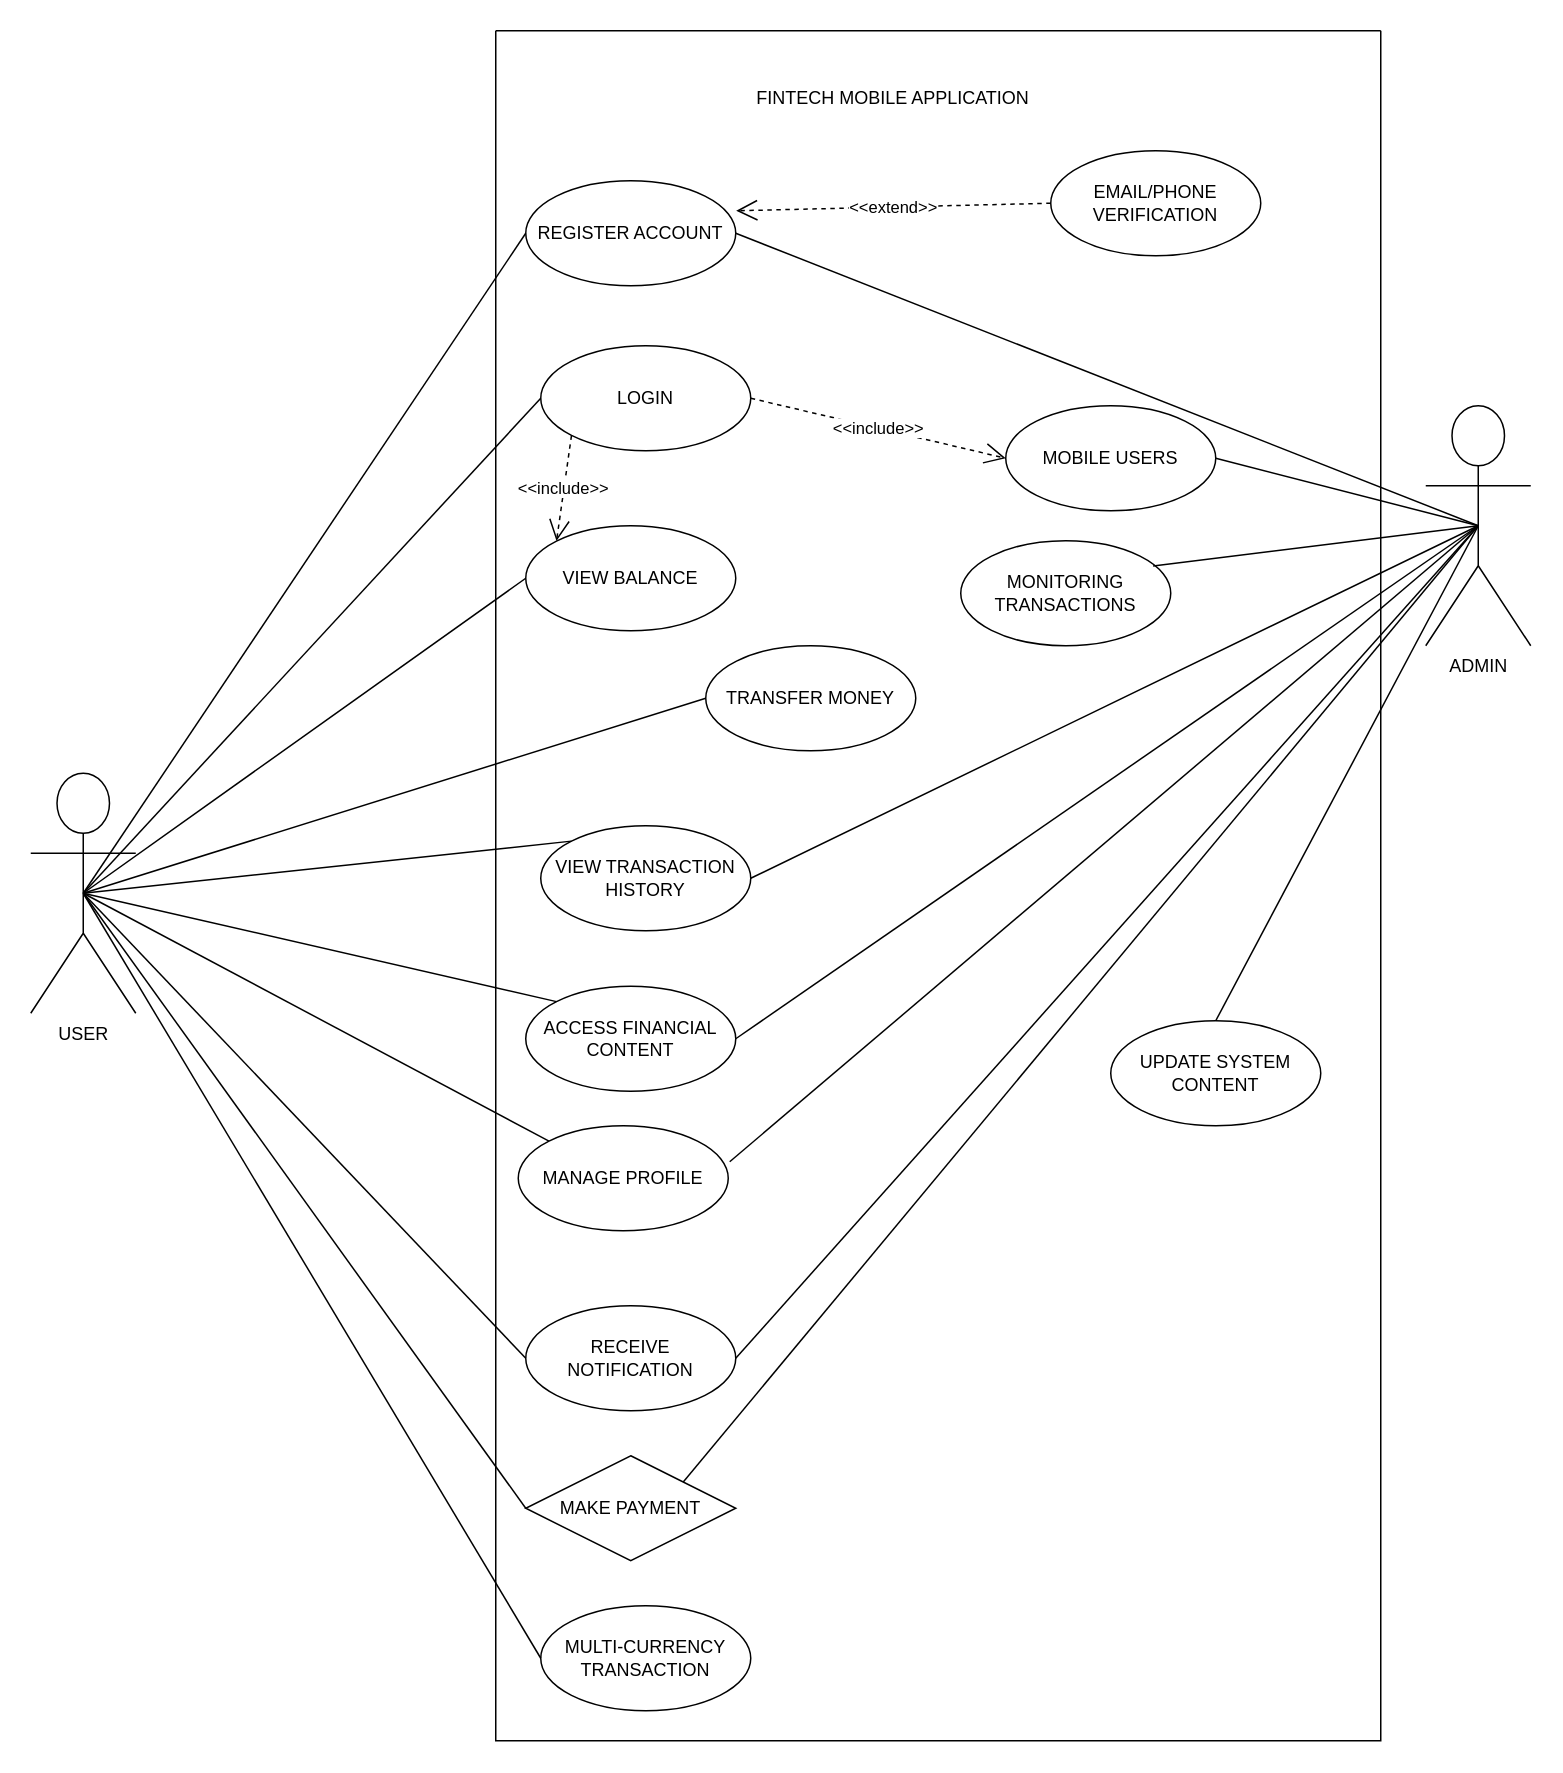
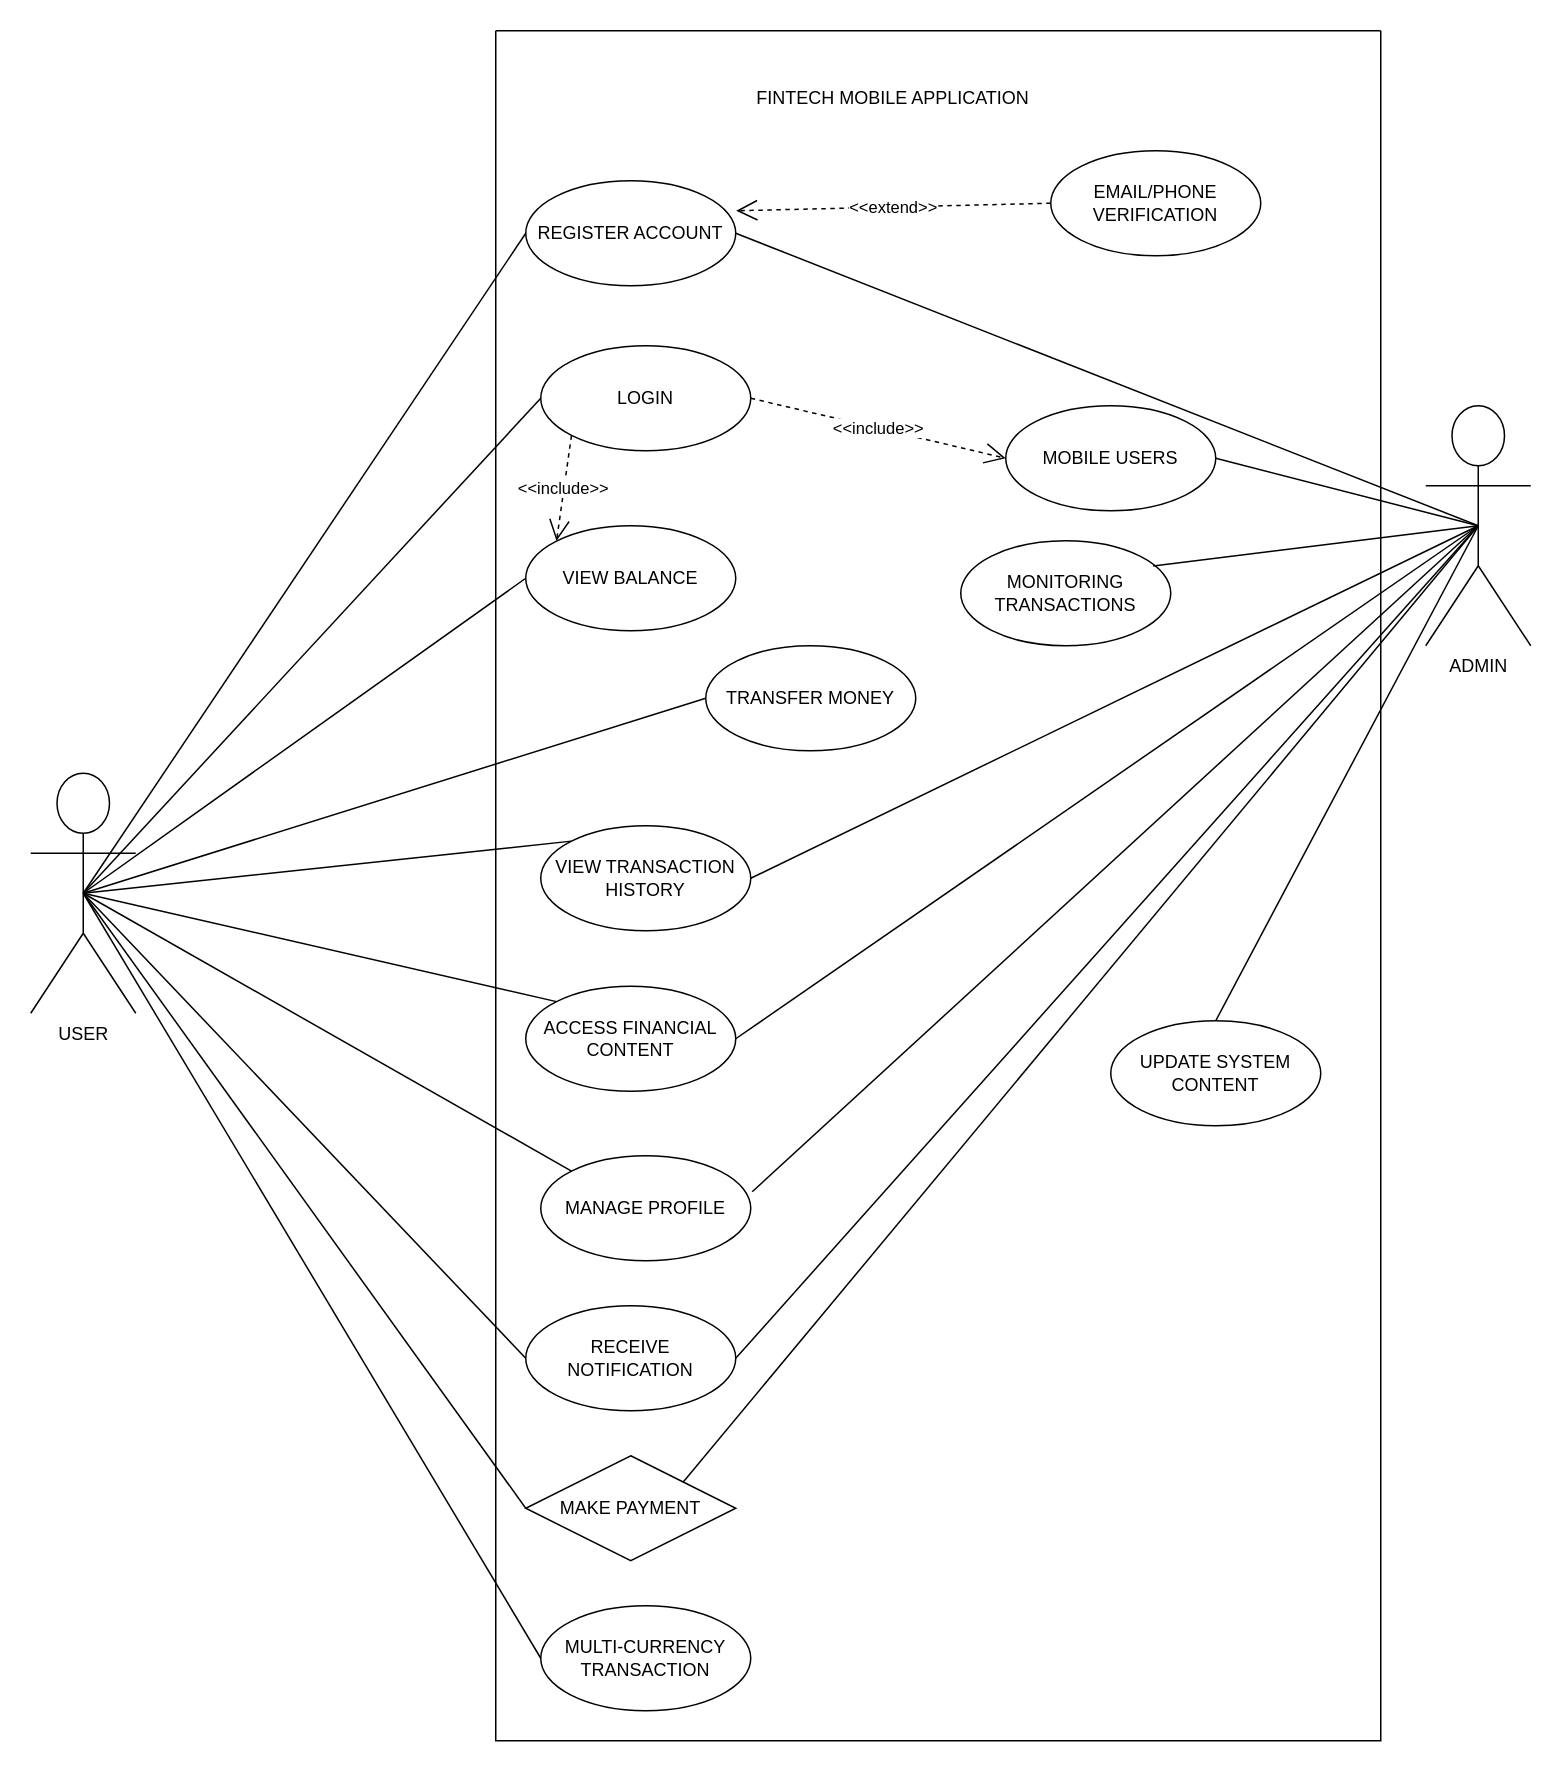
(623, 1178) -> (646, 1208)
